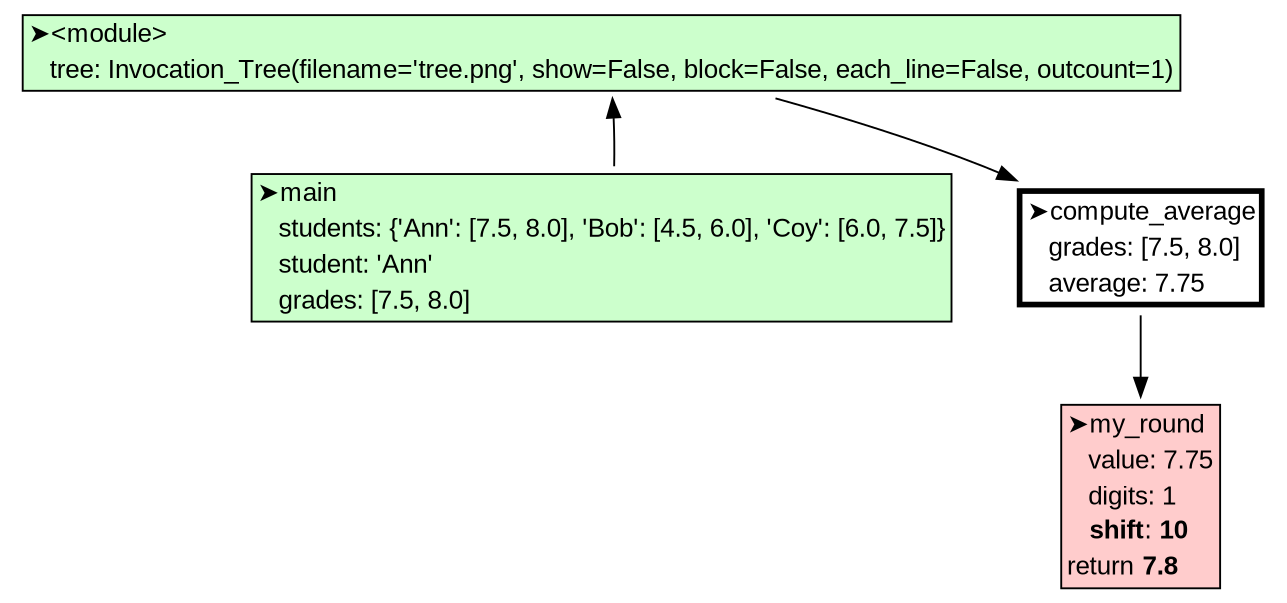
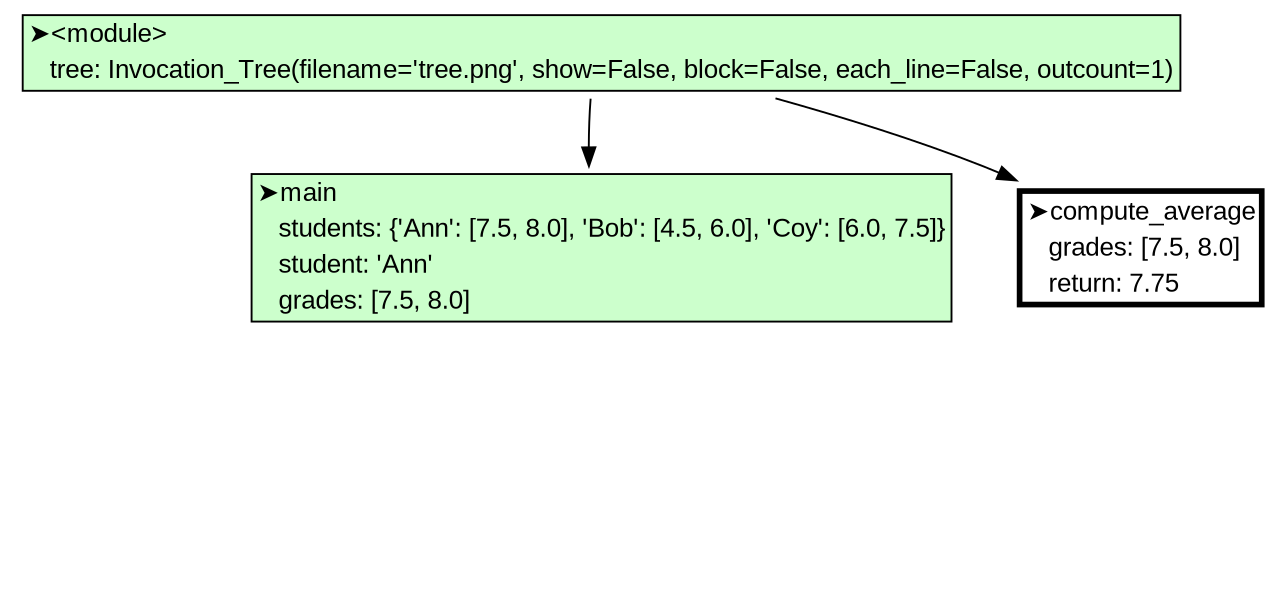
(614, 142) -> (589, 123)
(1116, 284) -> (1104, 284)
(1141, 497) -> none
